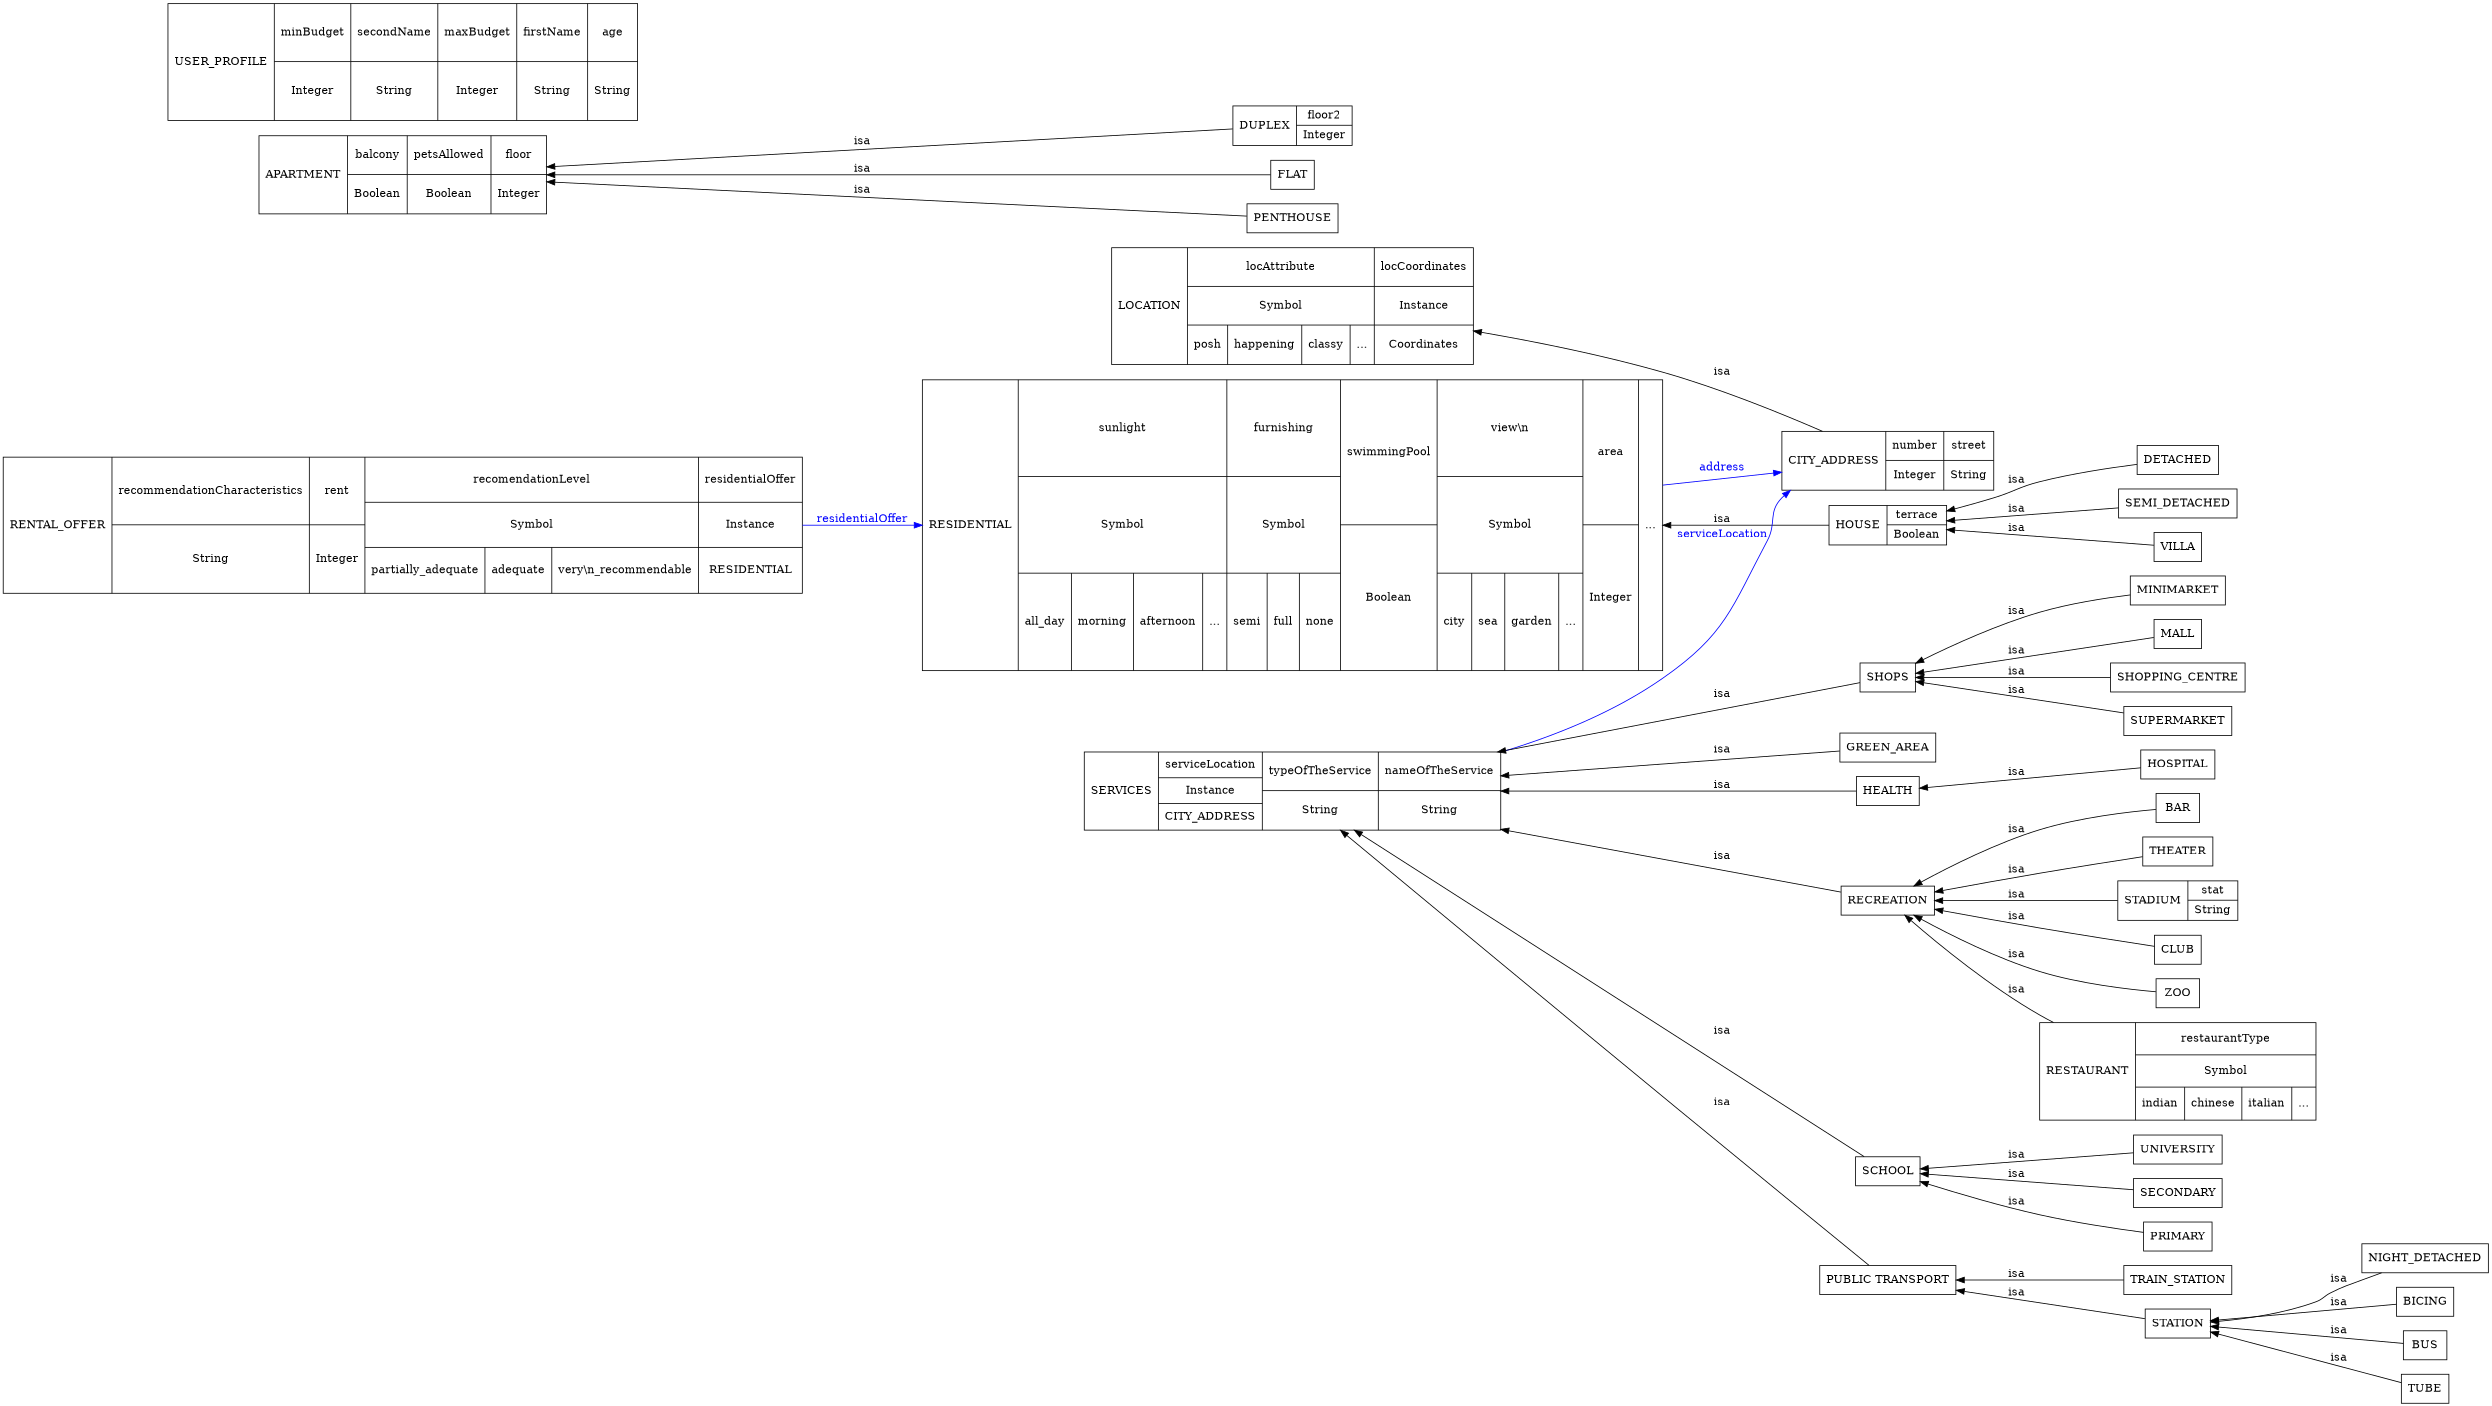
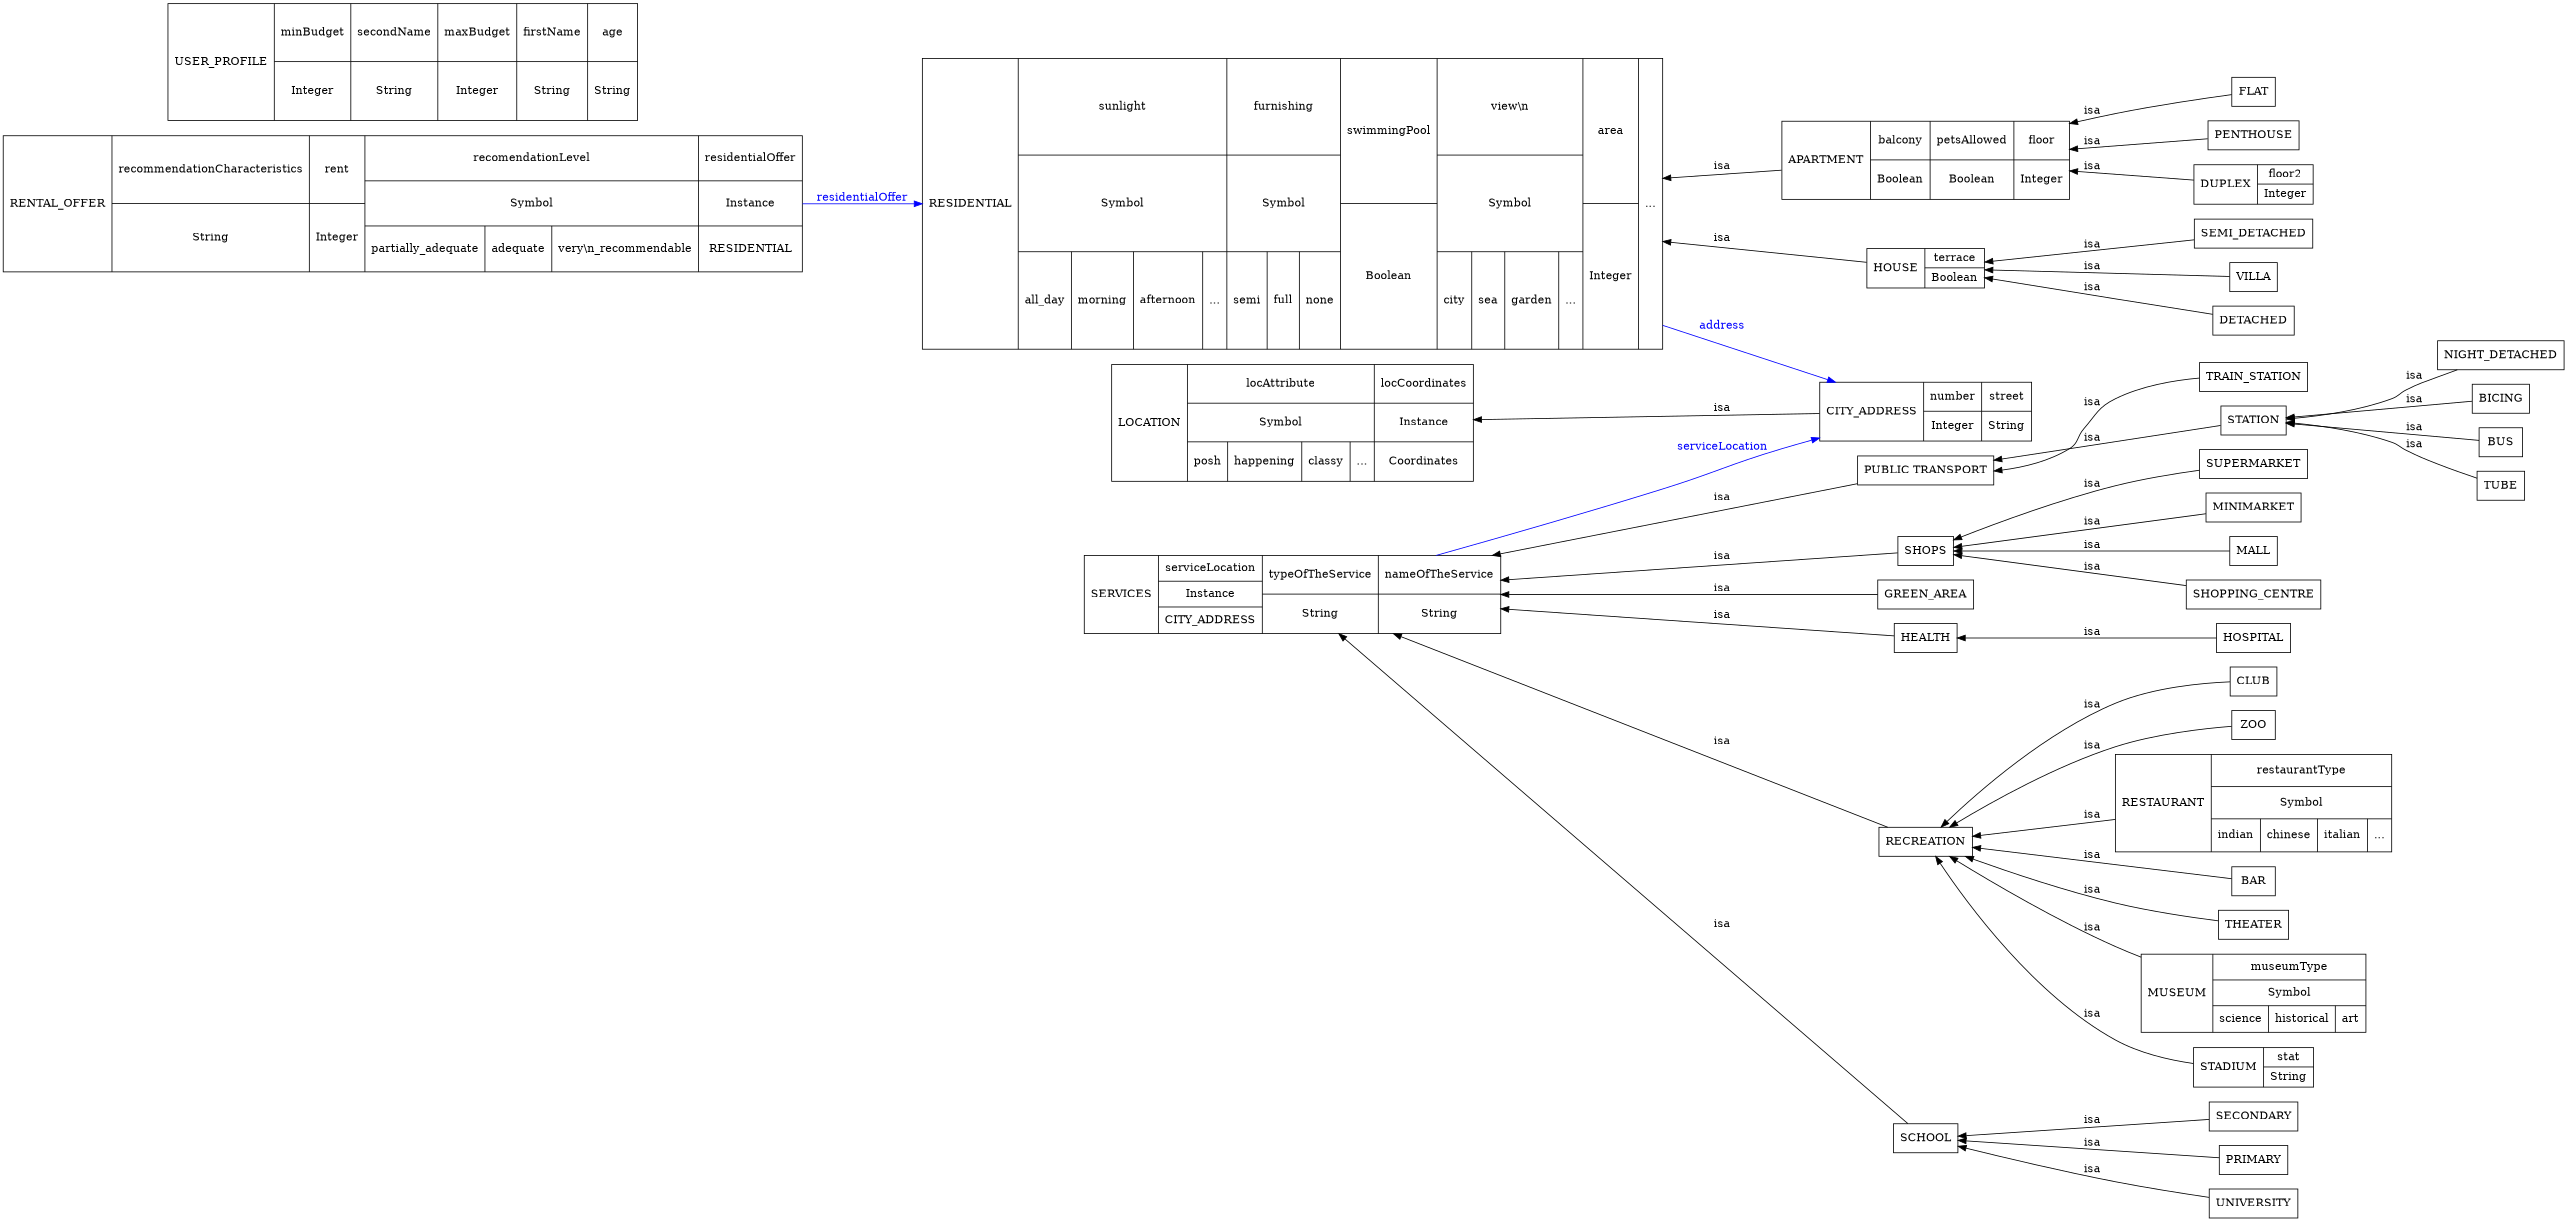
none -> (1726, 174)
none -> (2254, 993)
